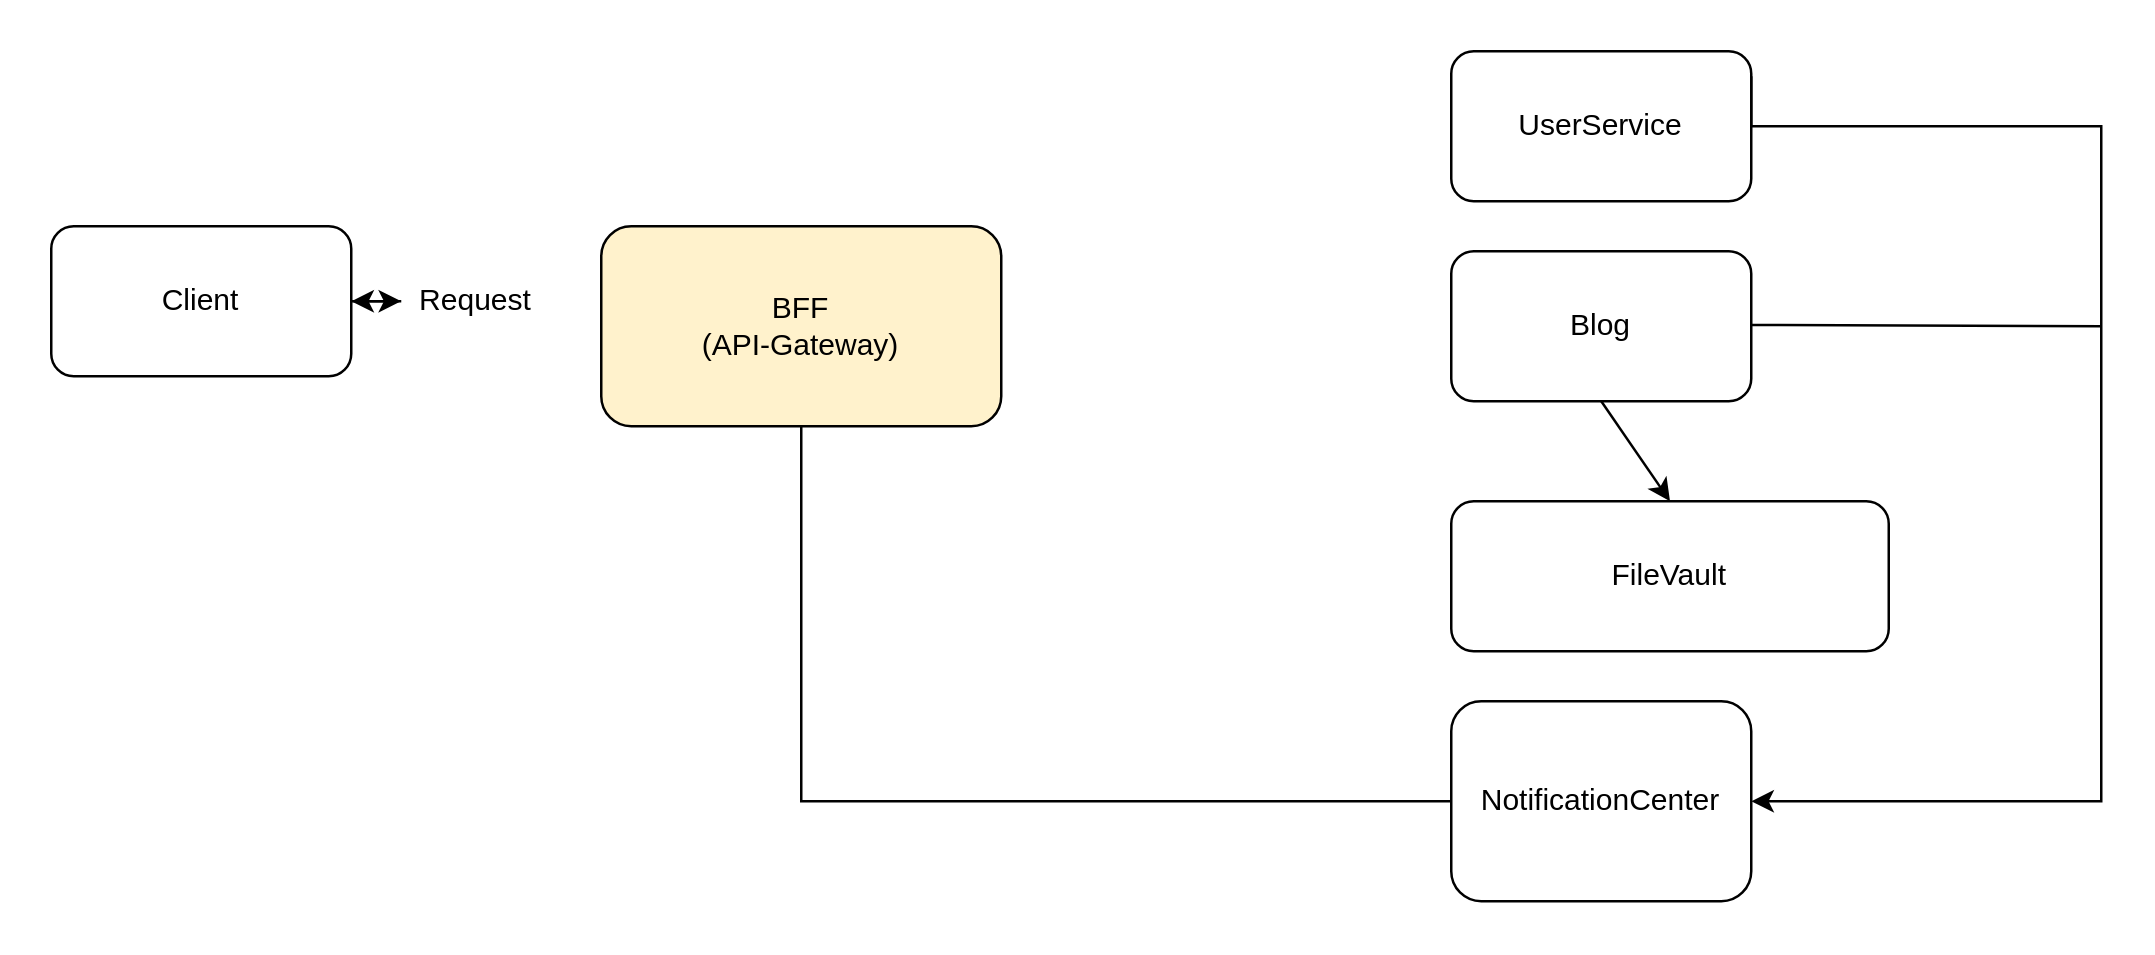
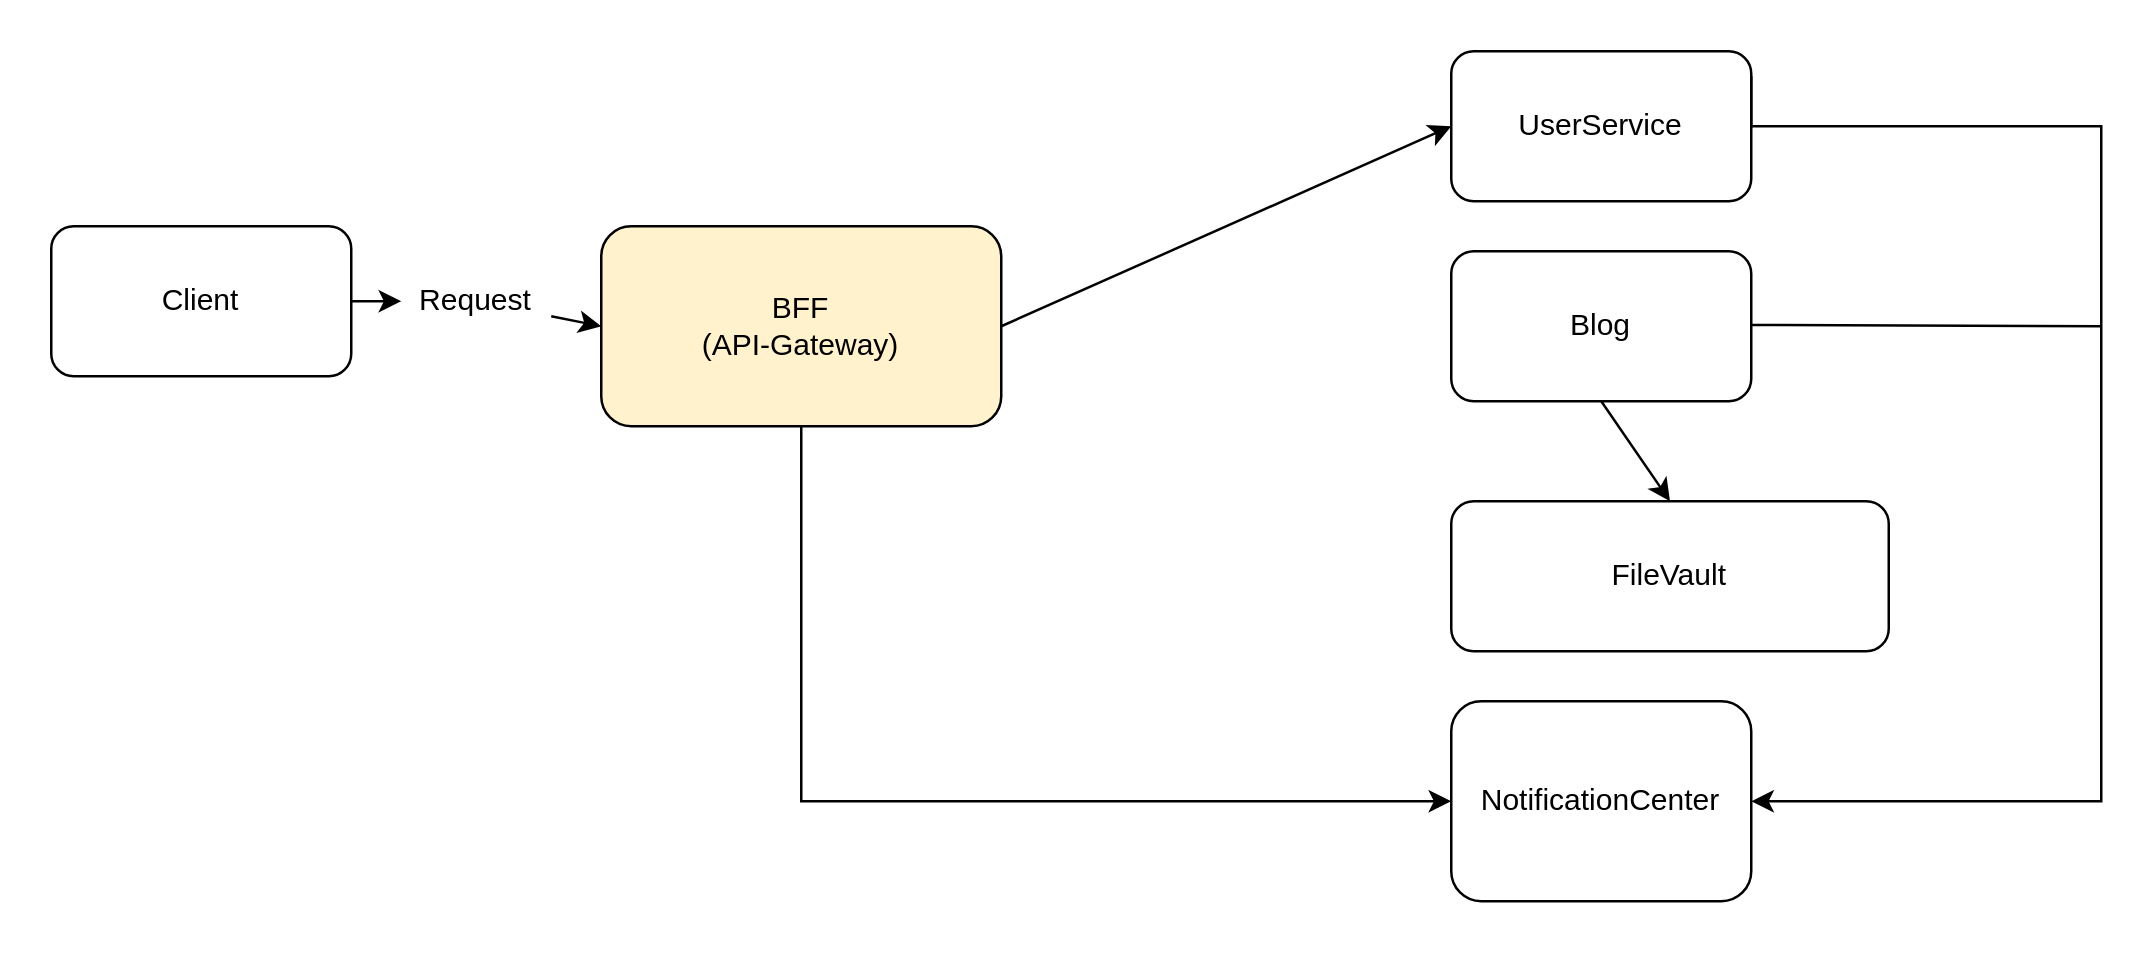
none -> (1219, 229)
(399, 301) -> (568, 320)
(1440, 801) -> (1433, 801)
